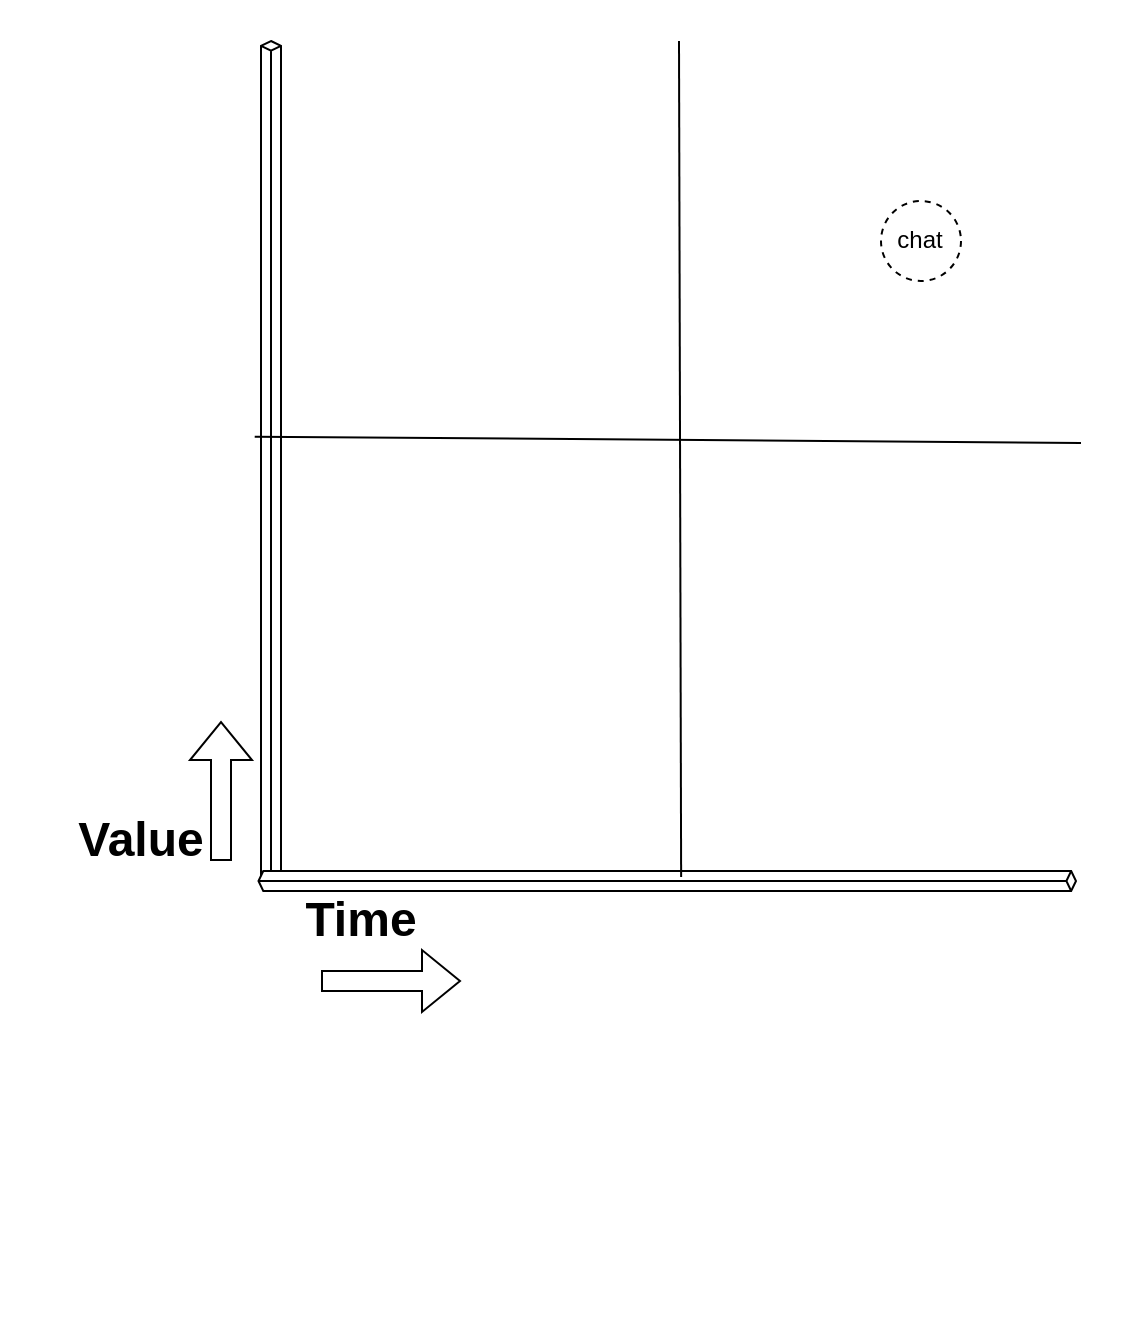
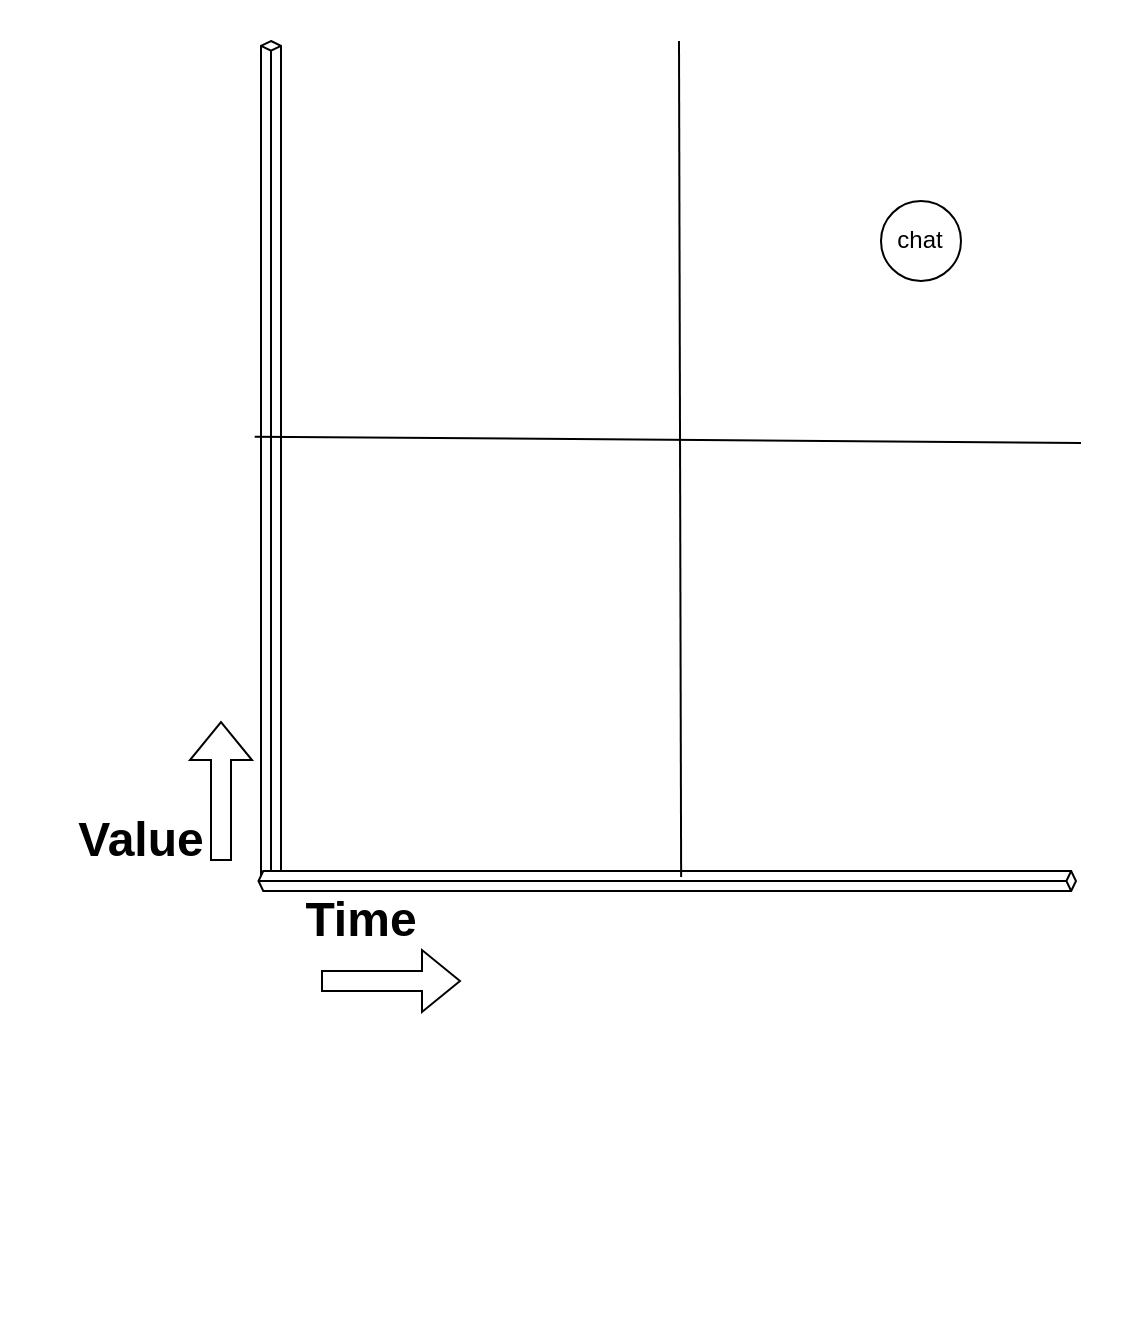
(921, 241) -> (921, 241)
